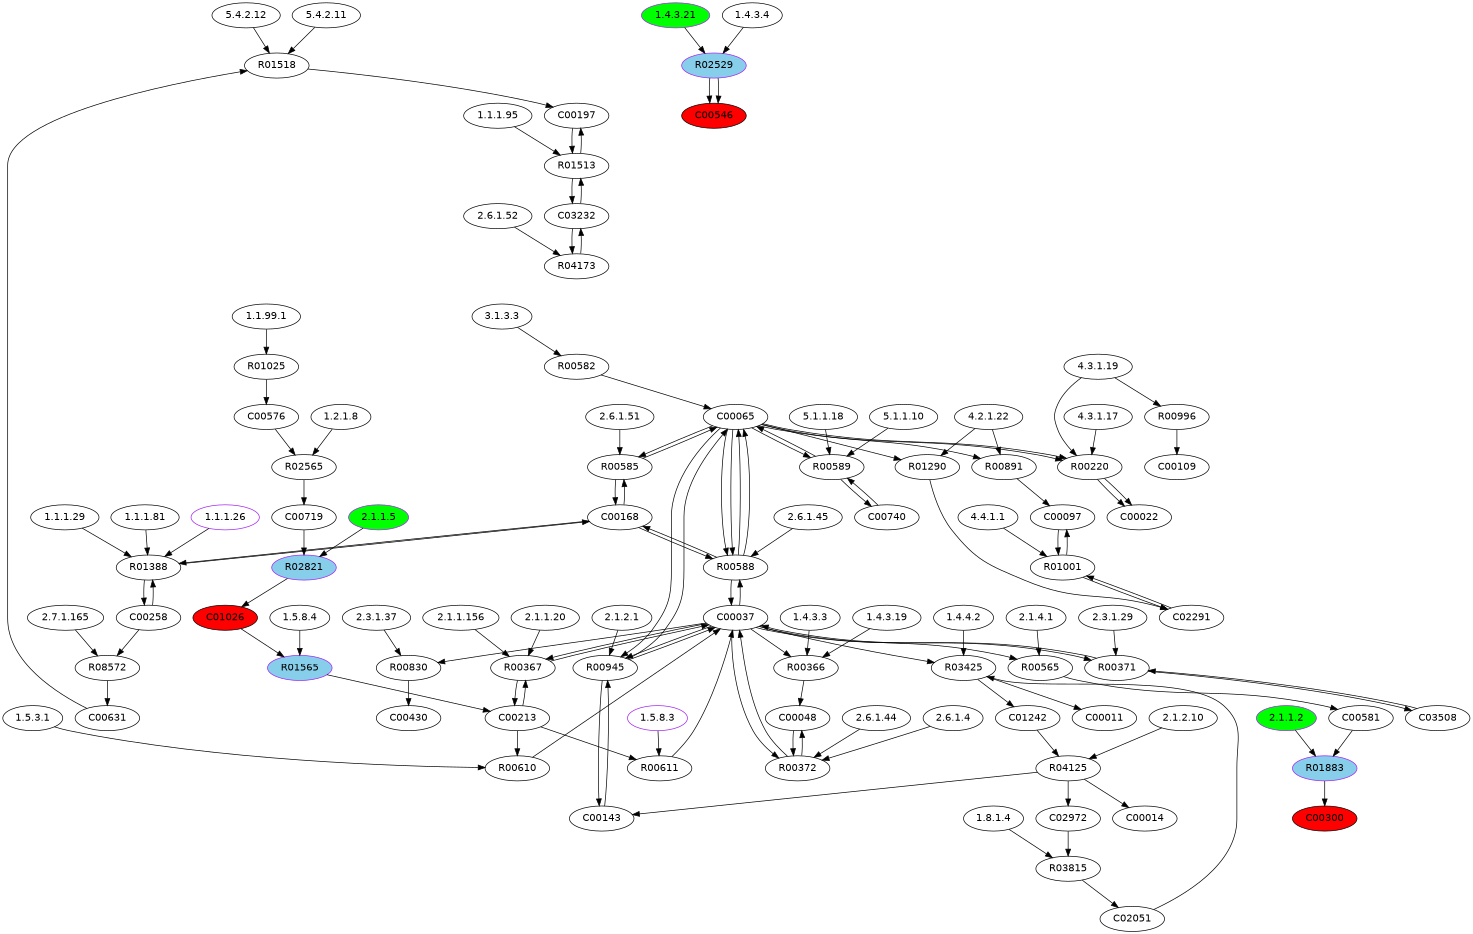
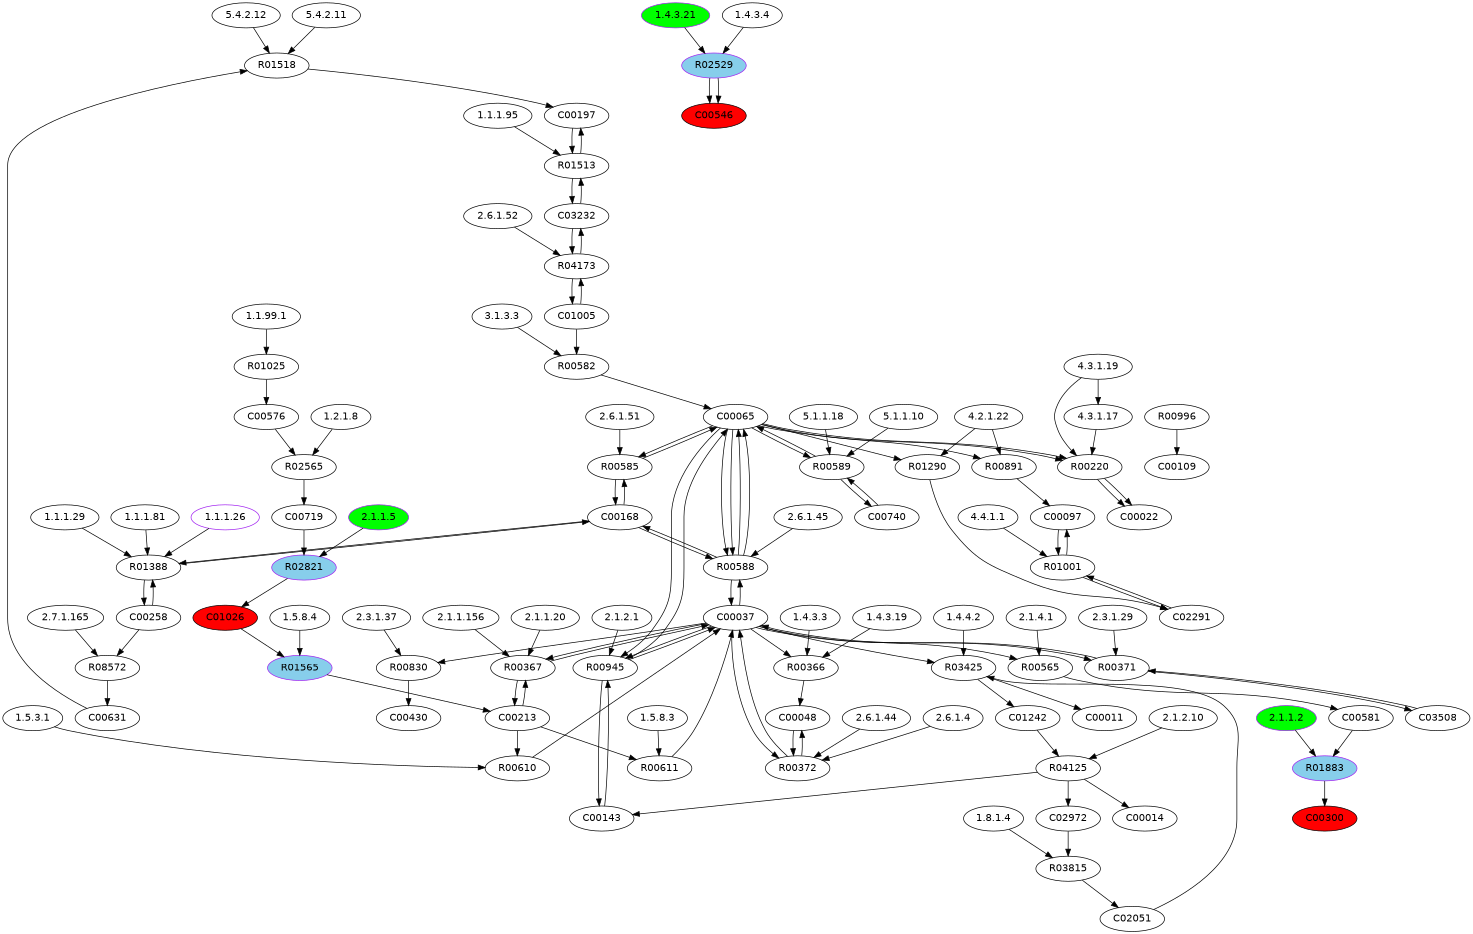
none -> (577, 317)
(1135, 390) -> (1098, 388)
(657, 718) -> (657, 718)
